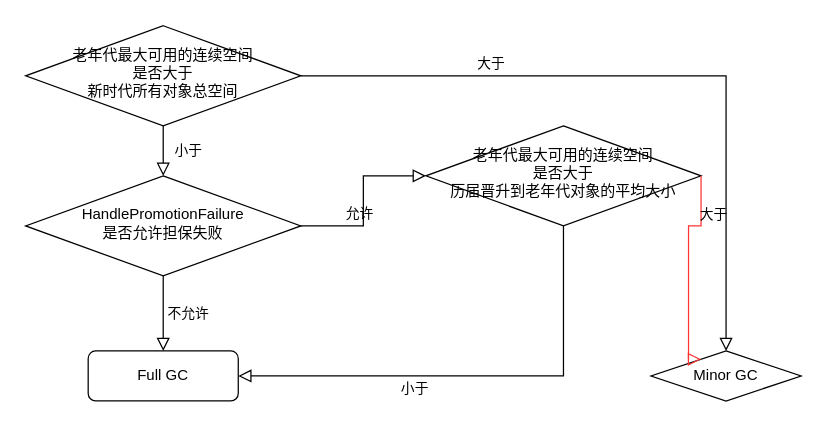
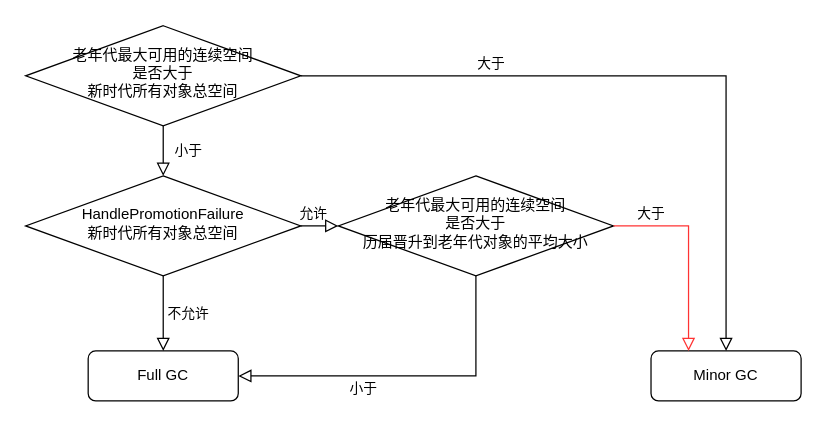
(563, 176) -> (476, 226)
(163, 223) -> (163, 223)
(726, 376) -> (726, 376)
